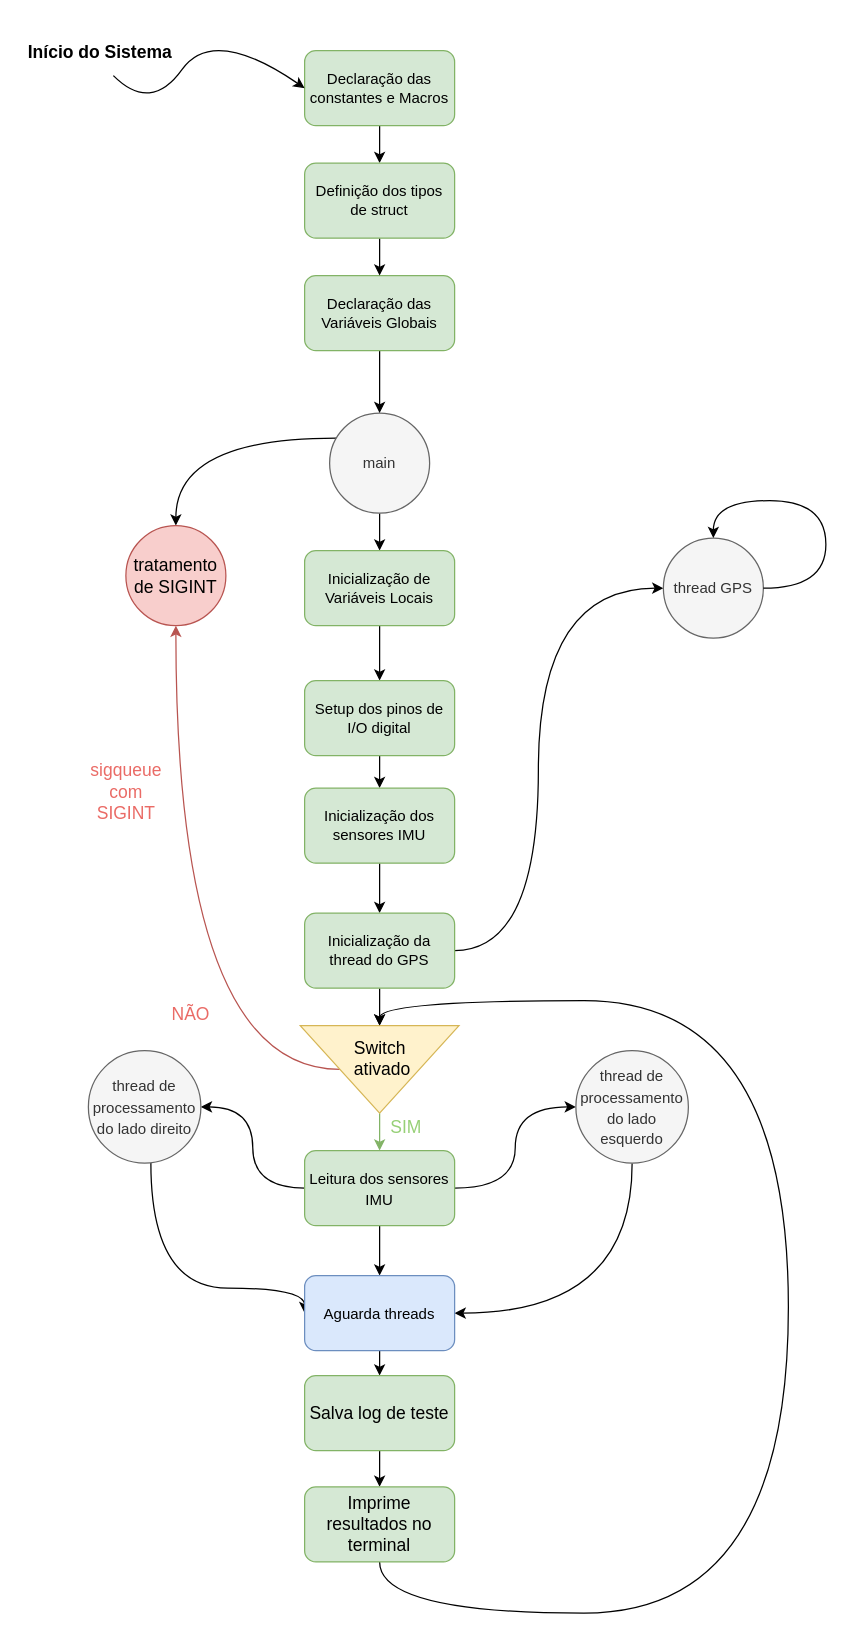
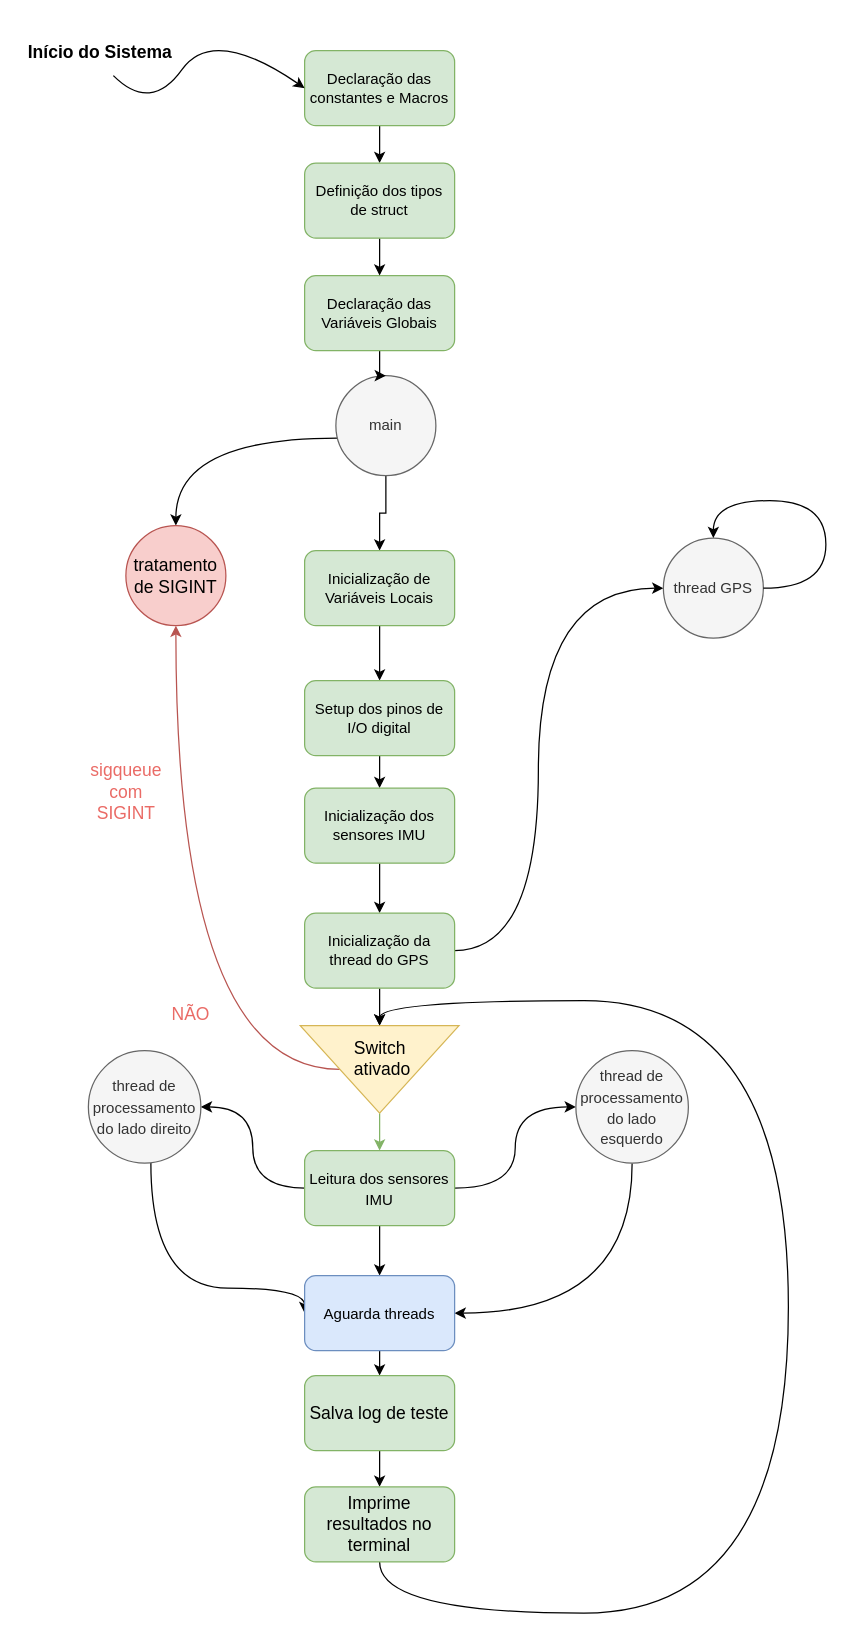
(379, 463) -> (386, 426)
(413, 1126) -> none
